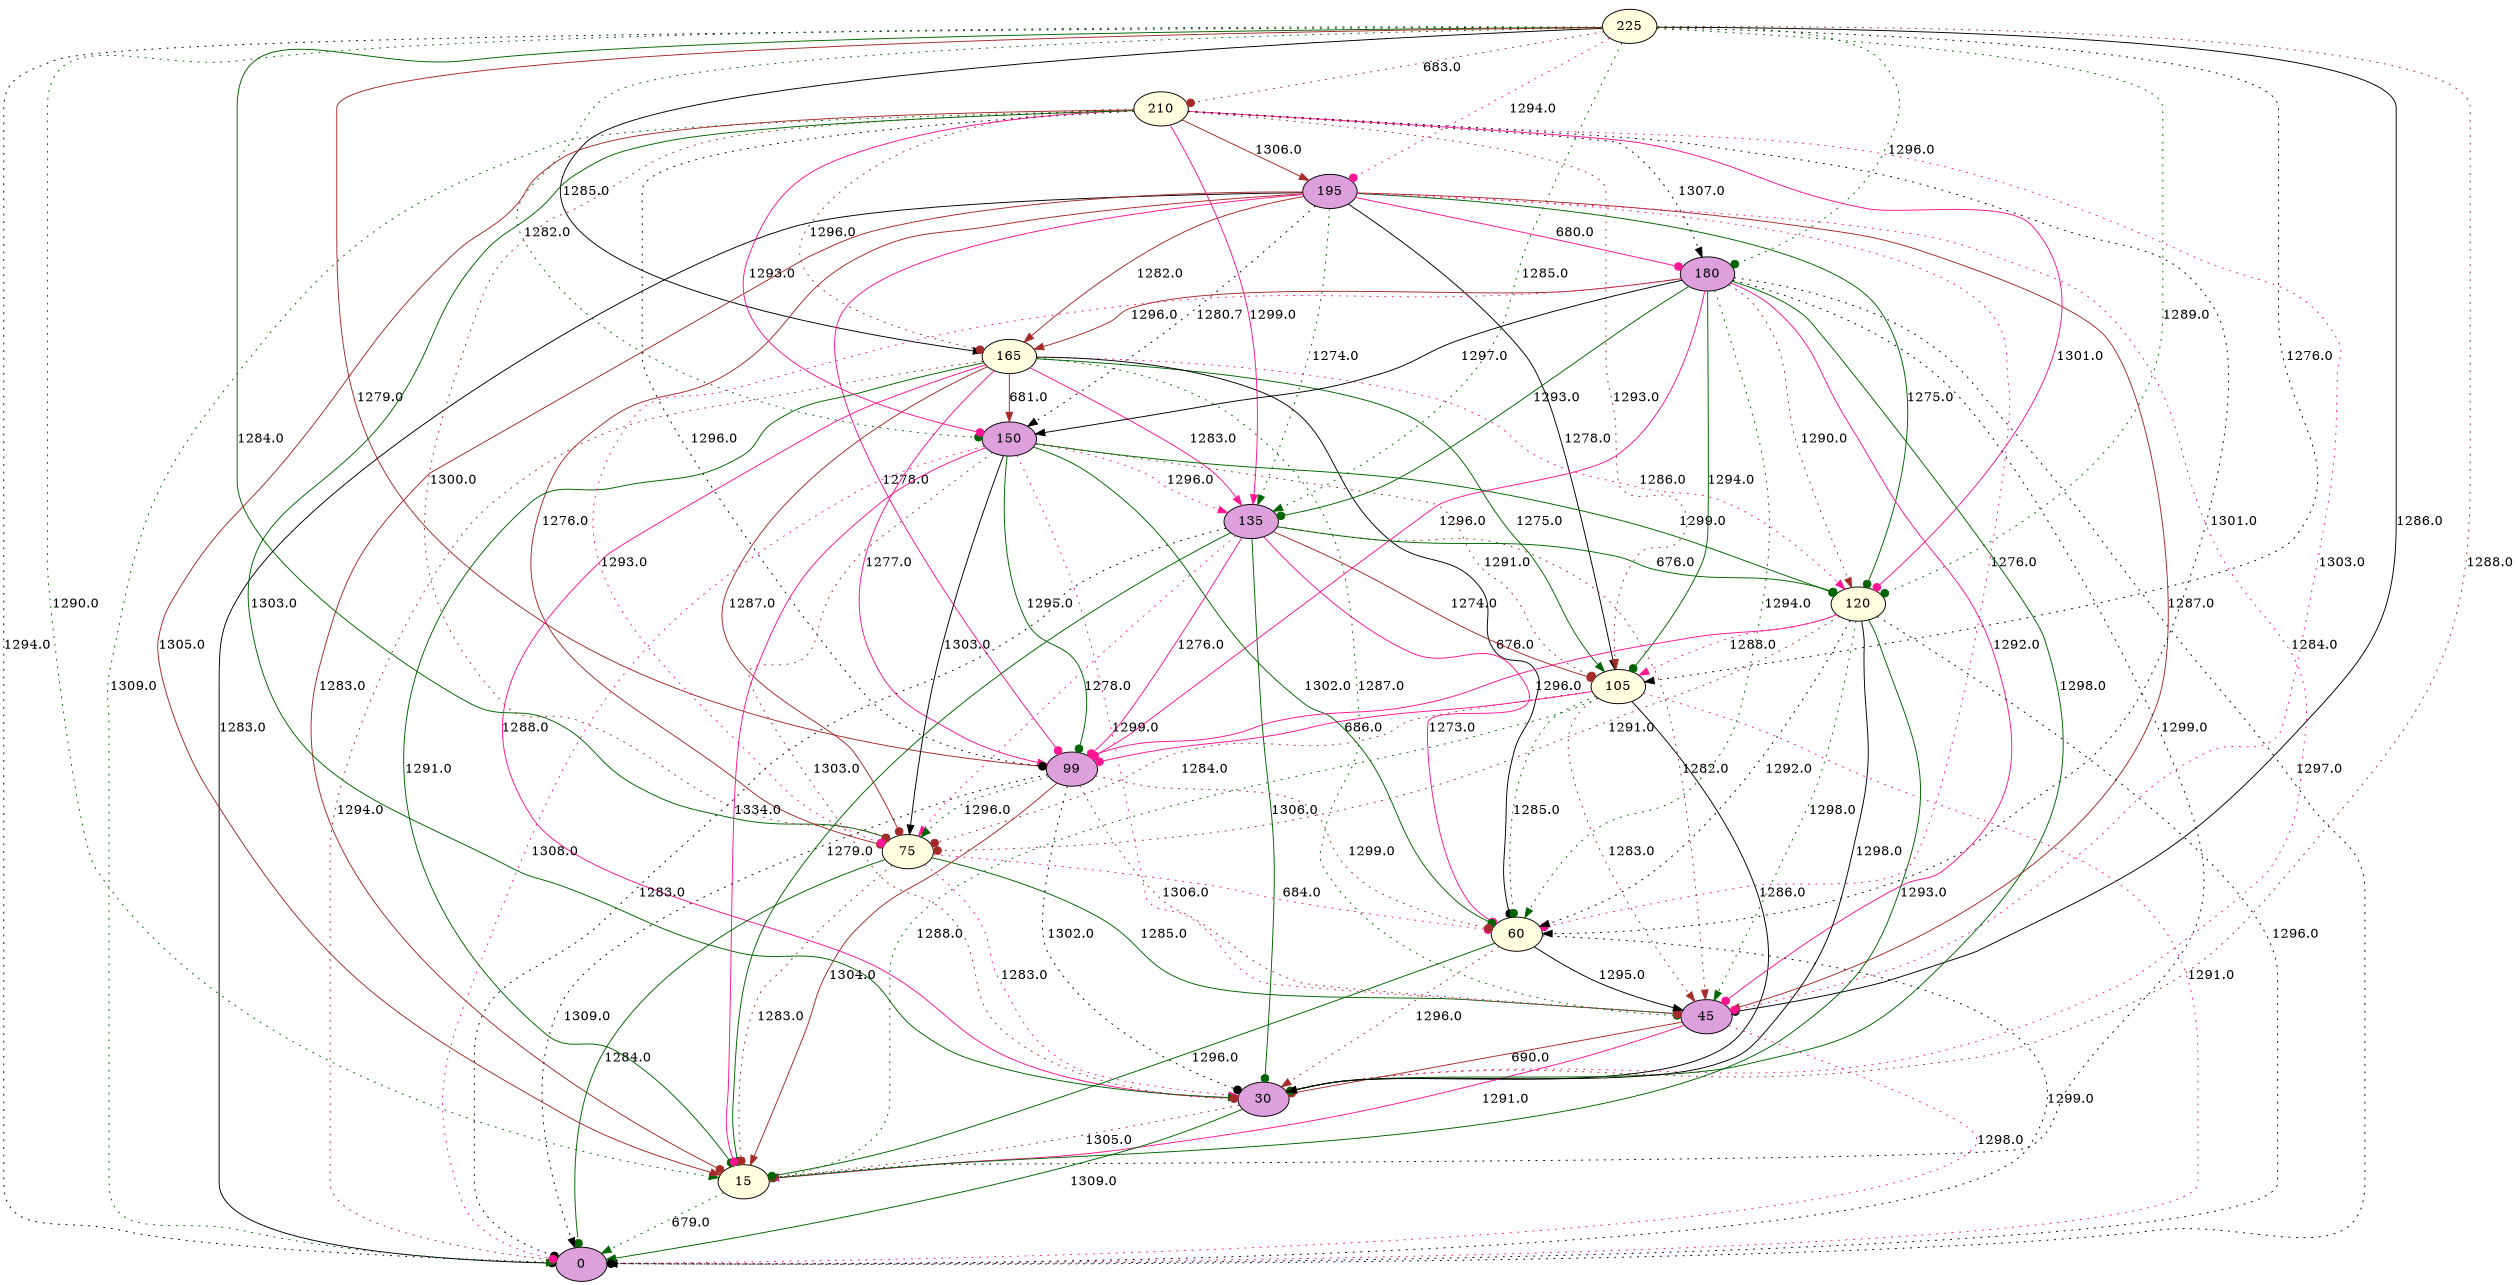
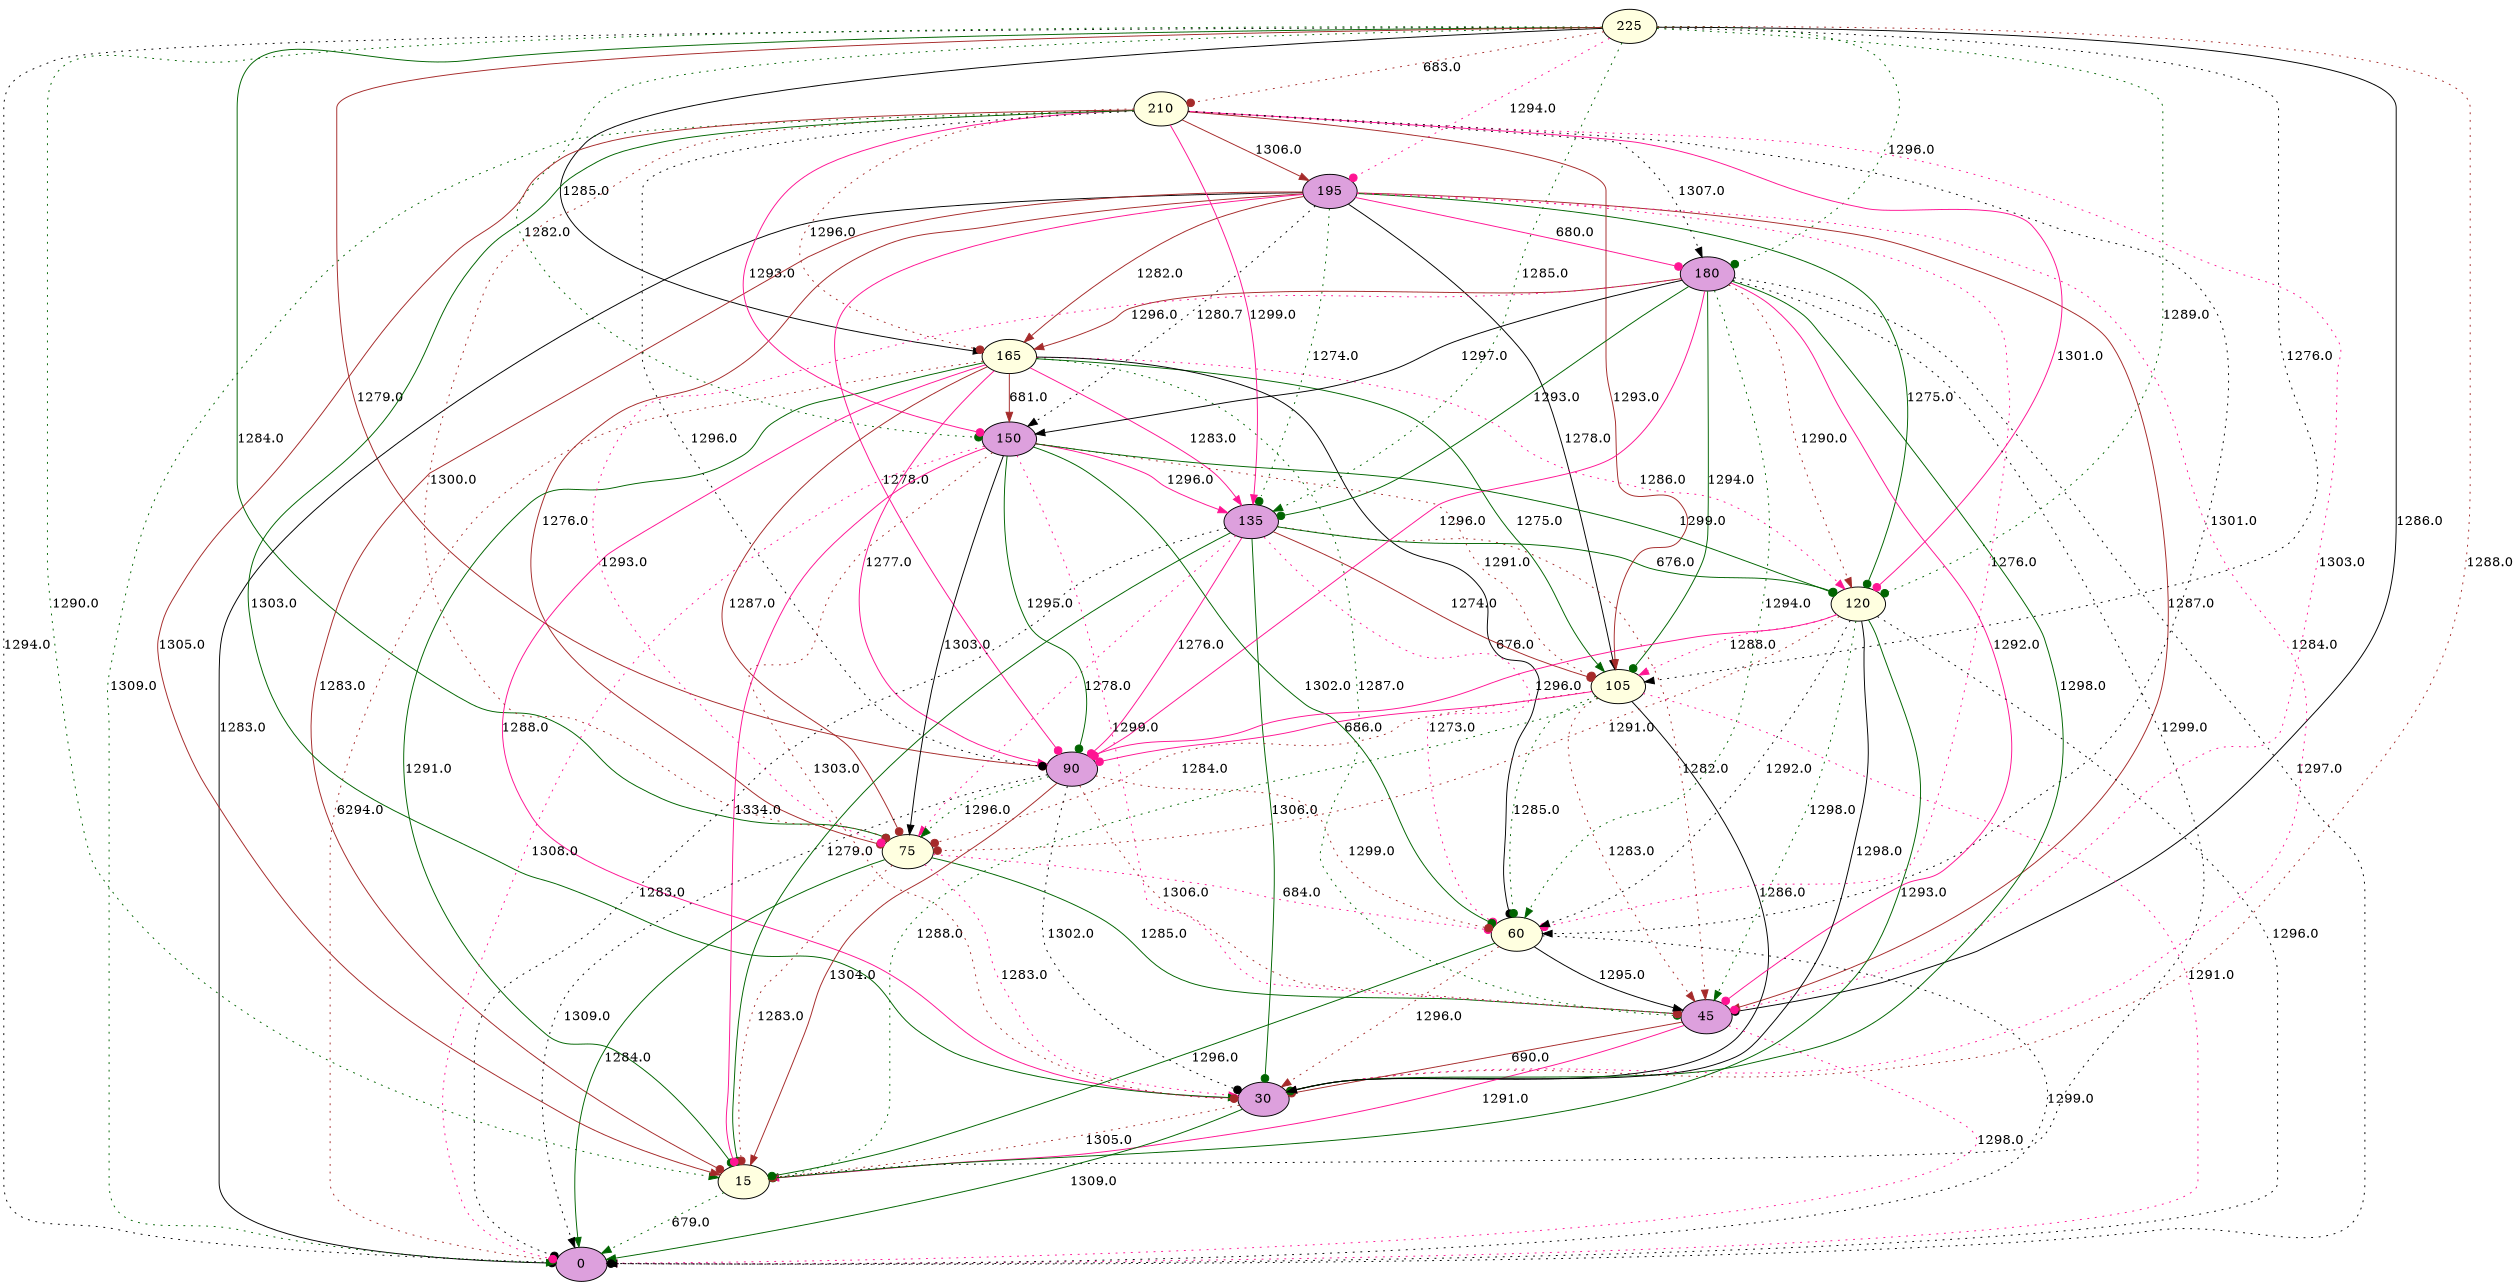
(1606, 230) -> (1606, 230)
(1309, 355) -> (1309, 355)
(1131, 467) -> (1131, 467)
(1528, 694) -> (1528, 694)
(1072, 769) -> (1072, 769)
(360, 810) -> (360, 810)
(653, 991) -> (653, 991)
